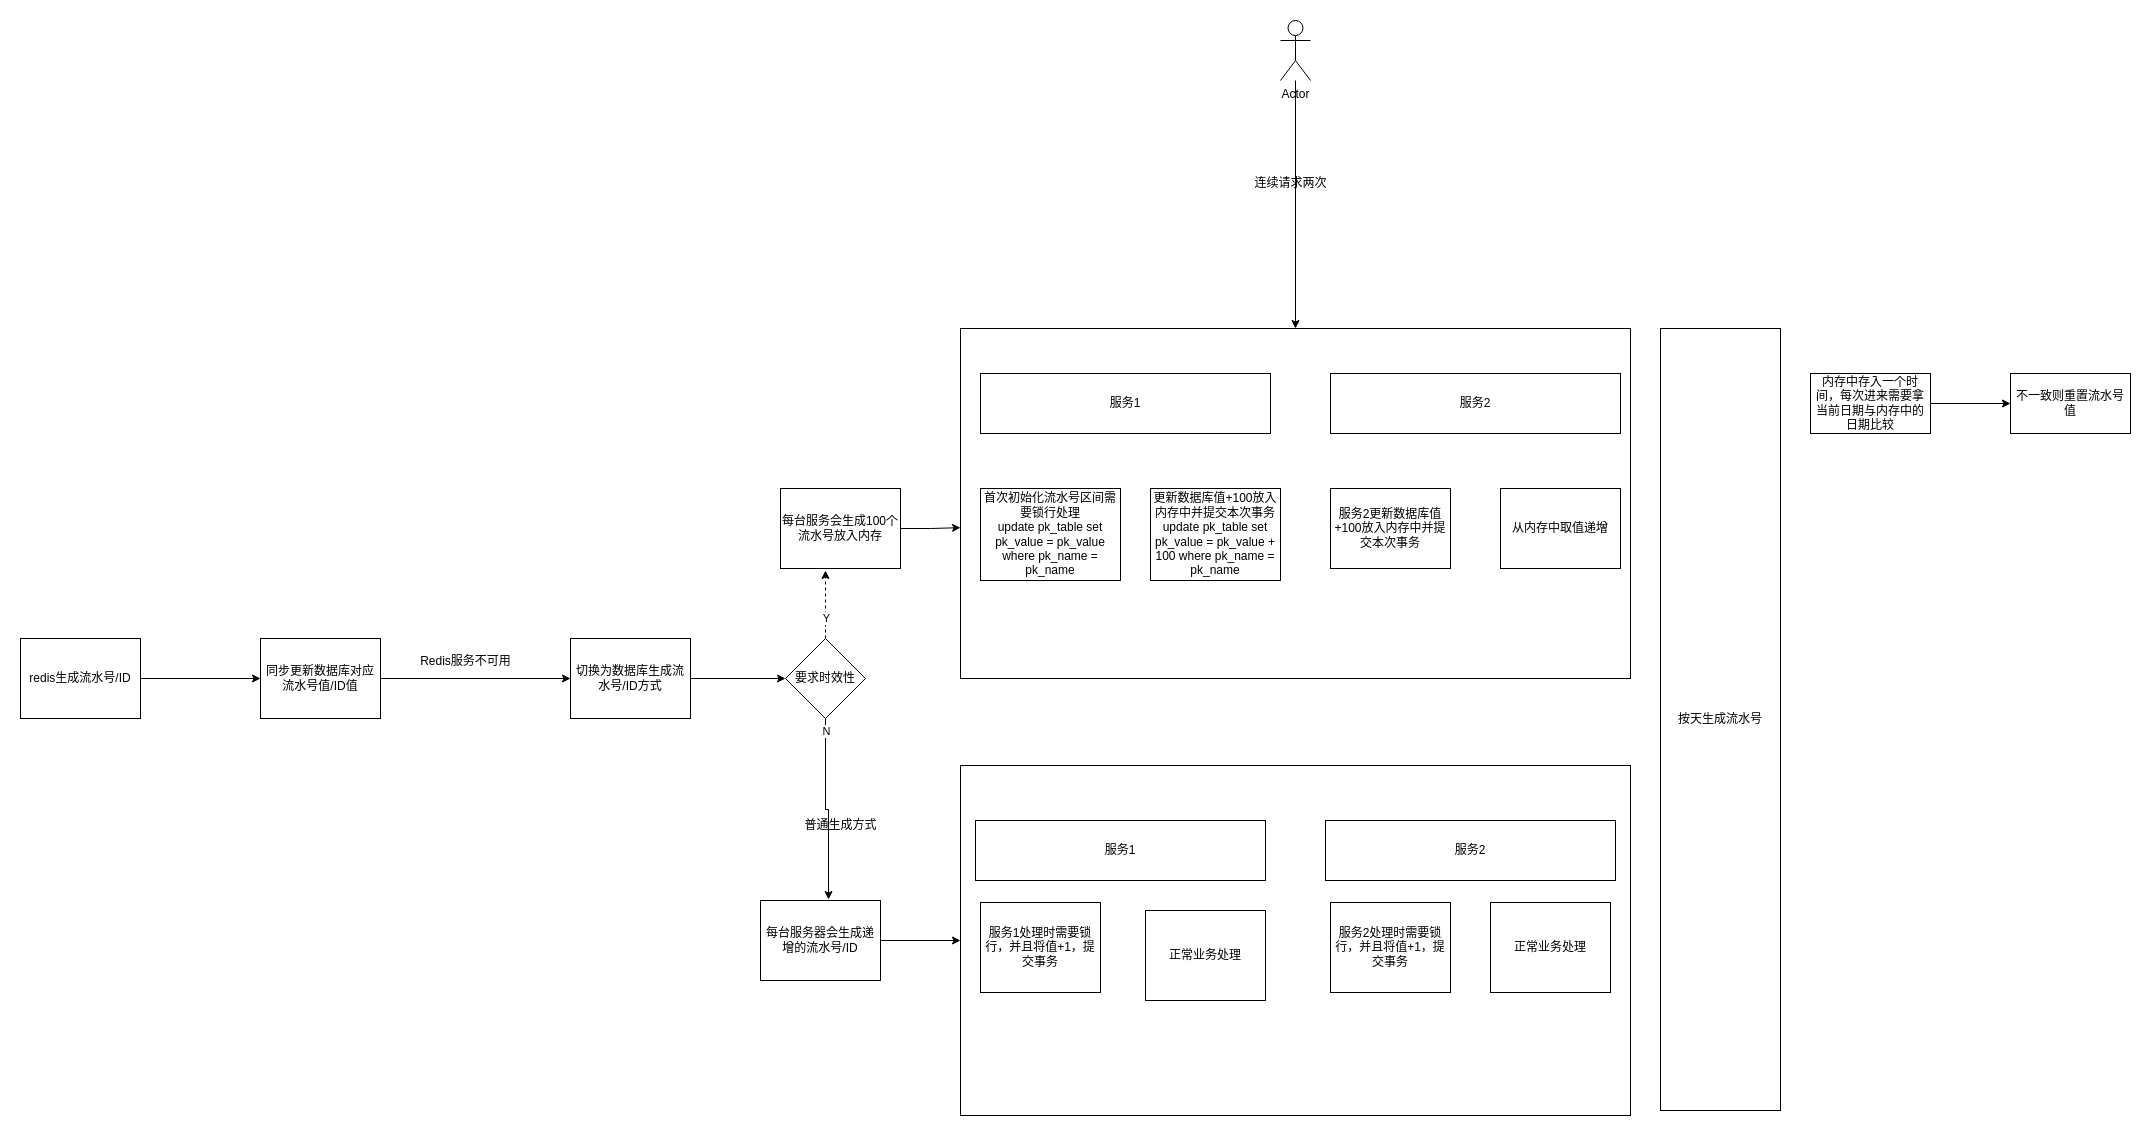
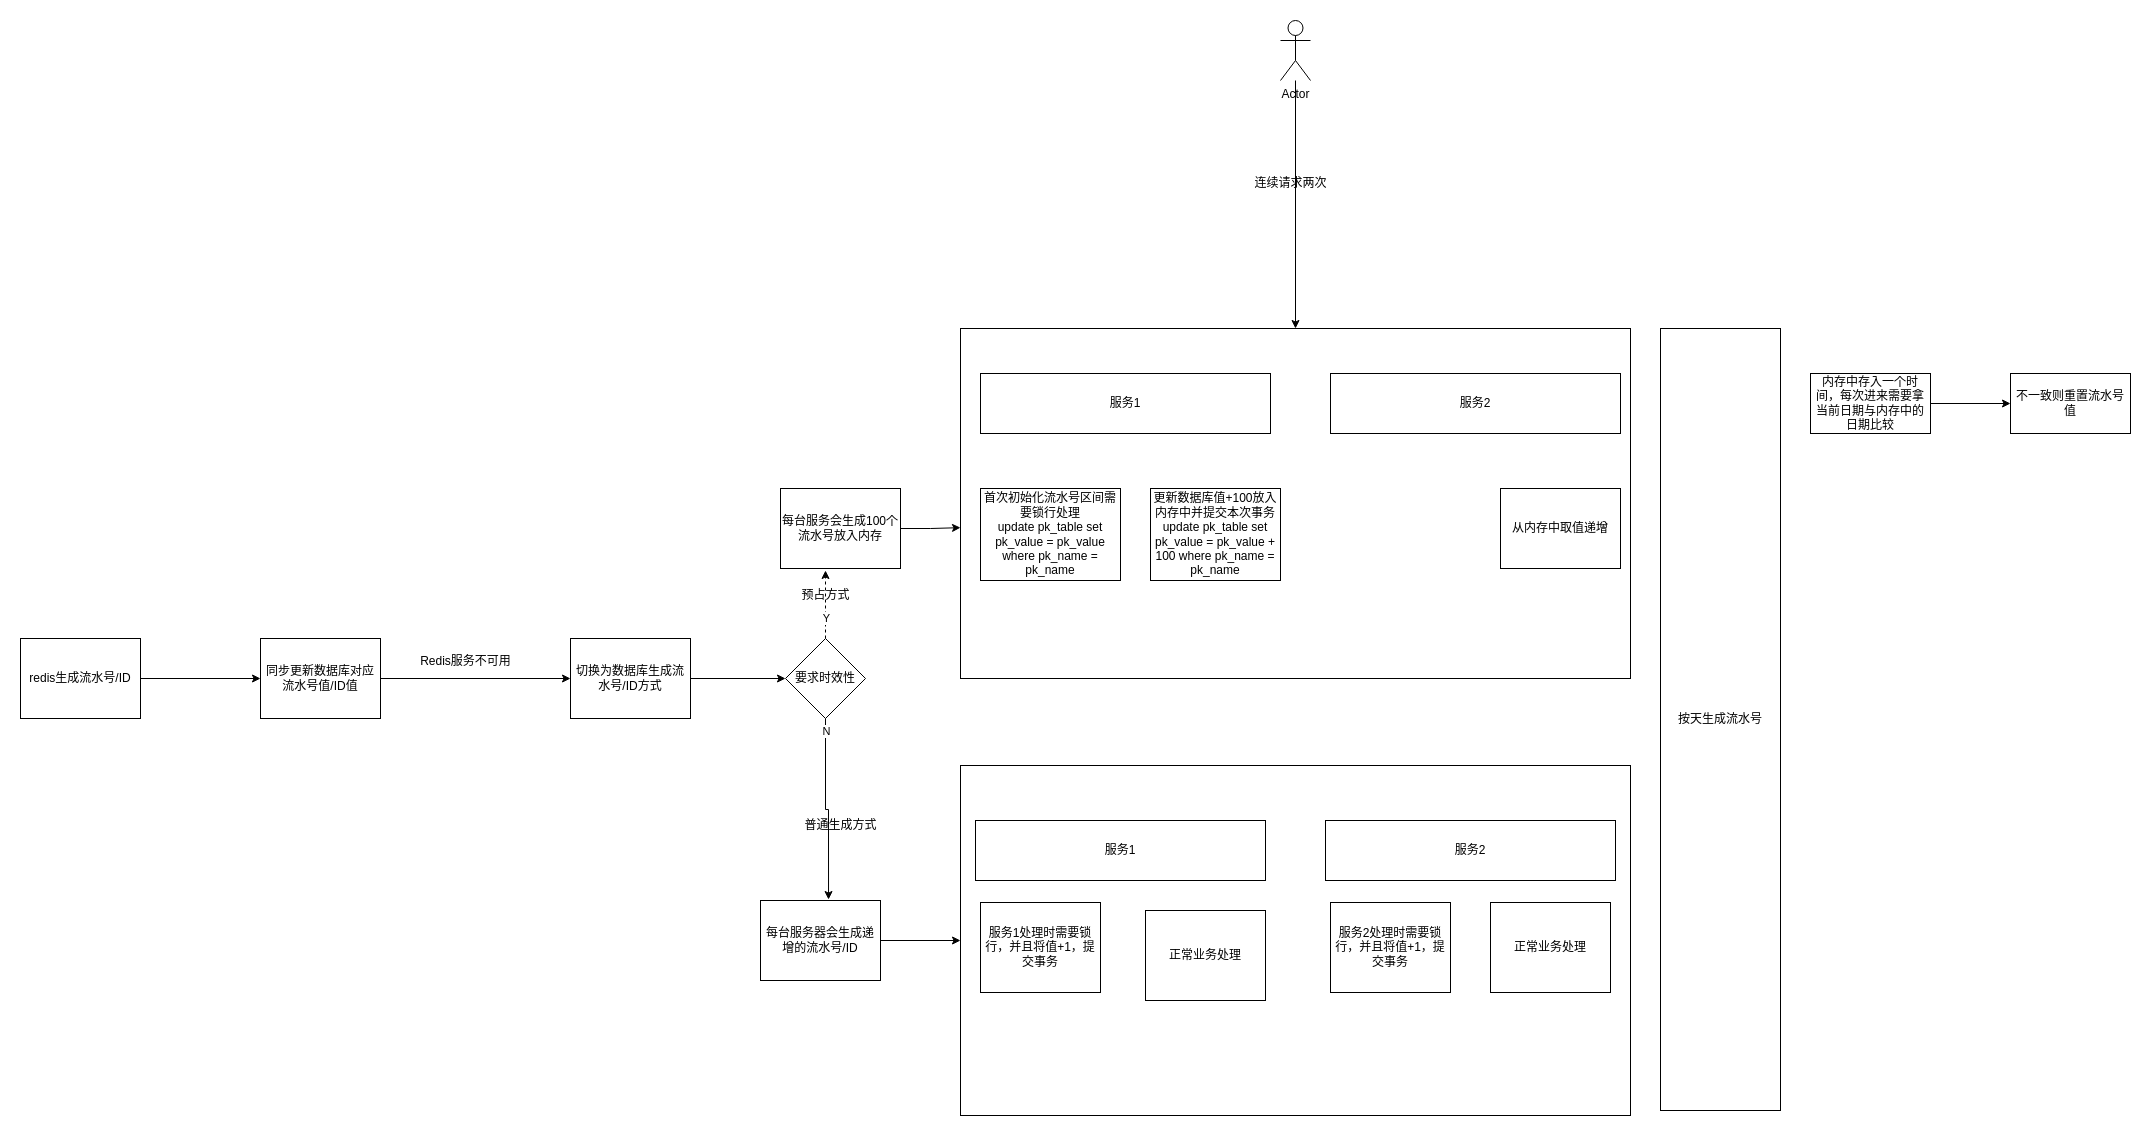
(1391, 529) -> none
none -> (826, 596)
